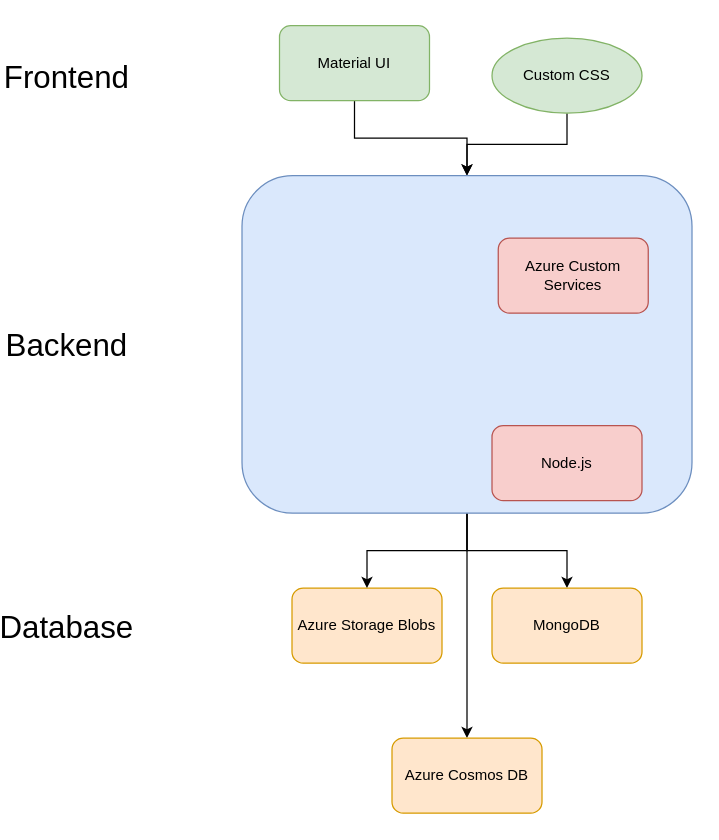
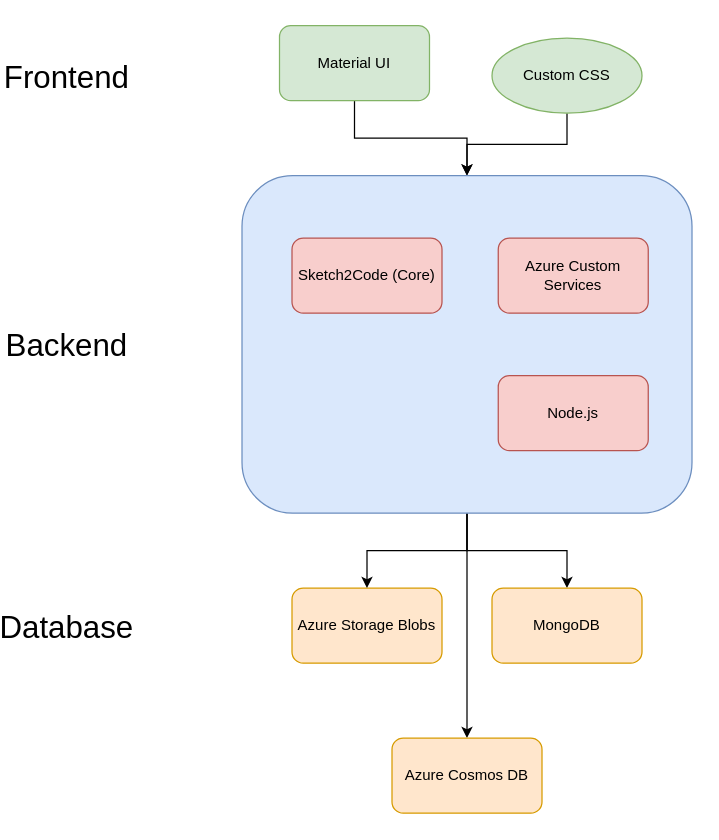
none -> (367, 276)
(567, 463) -> (573, 413)
